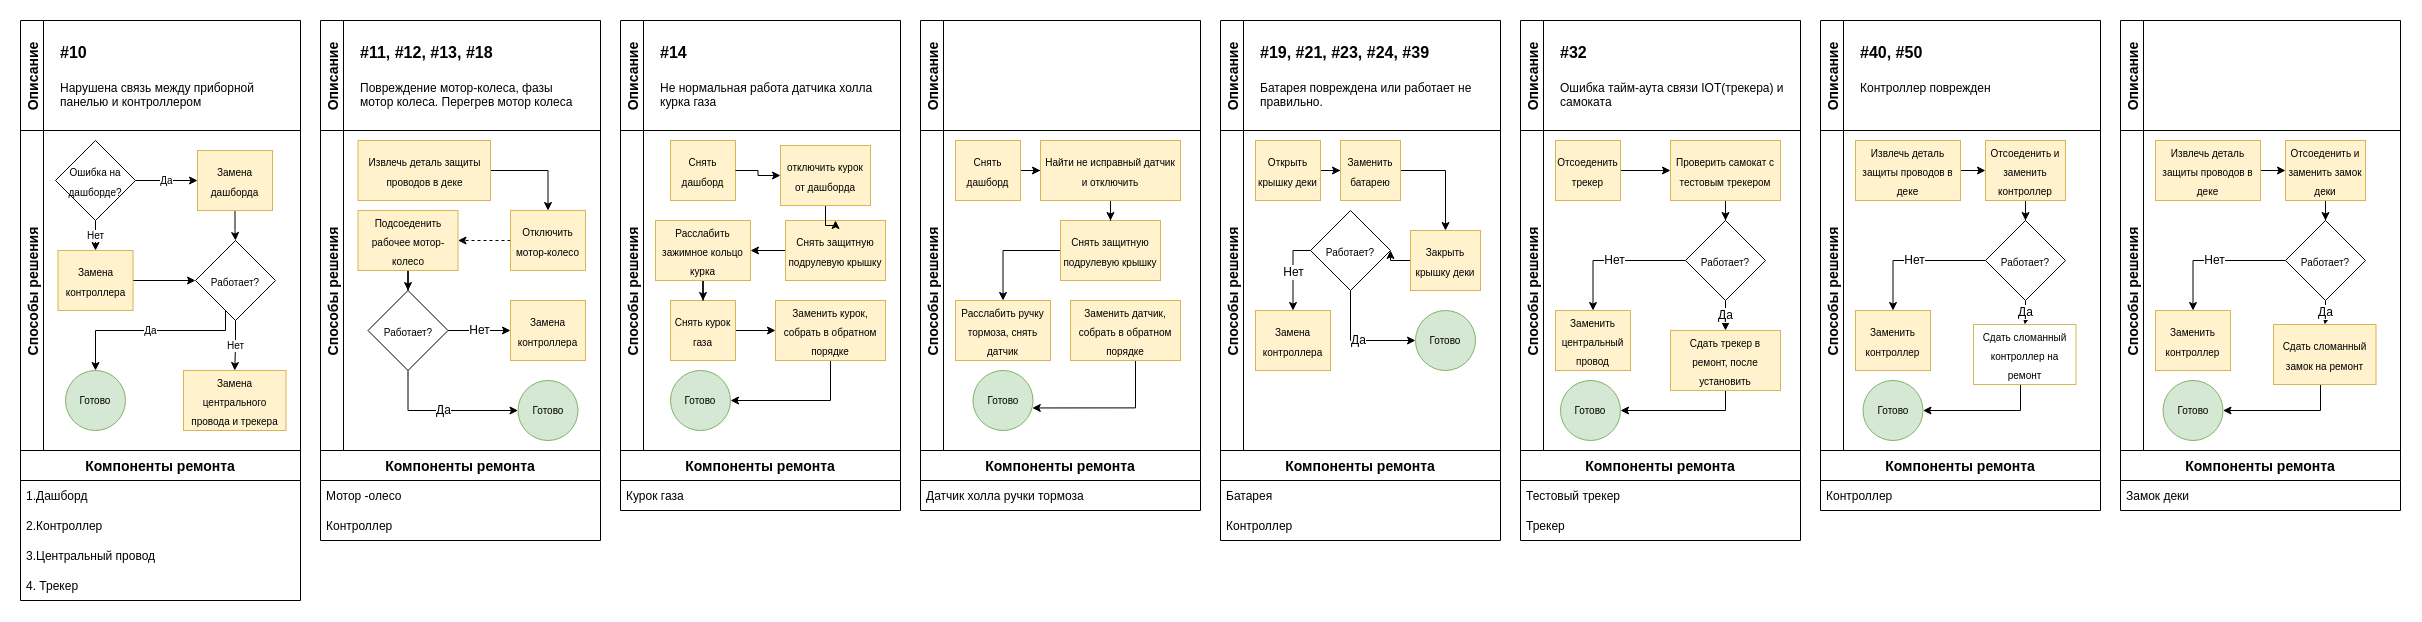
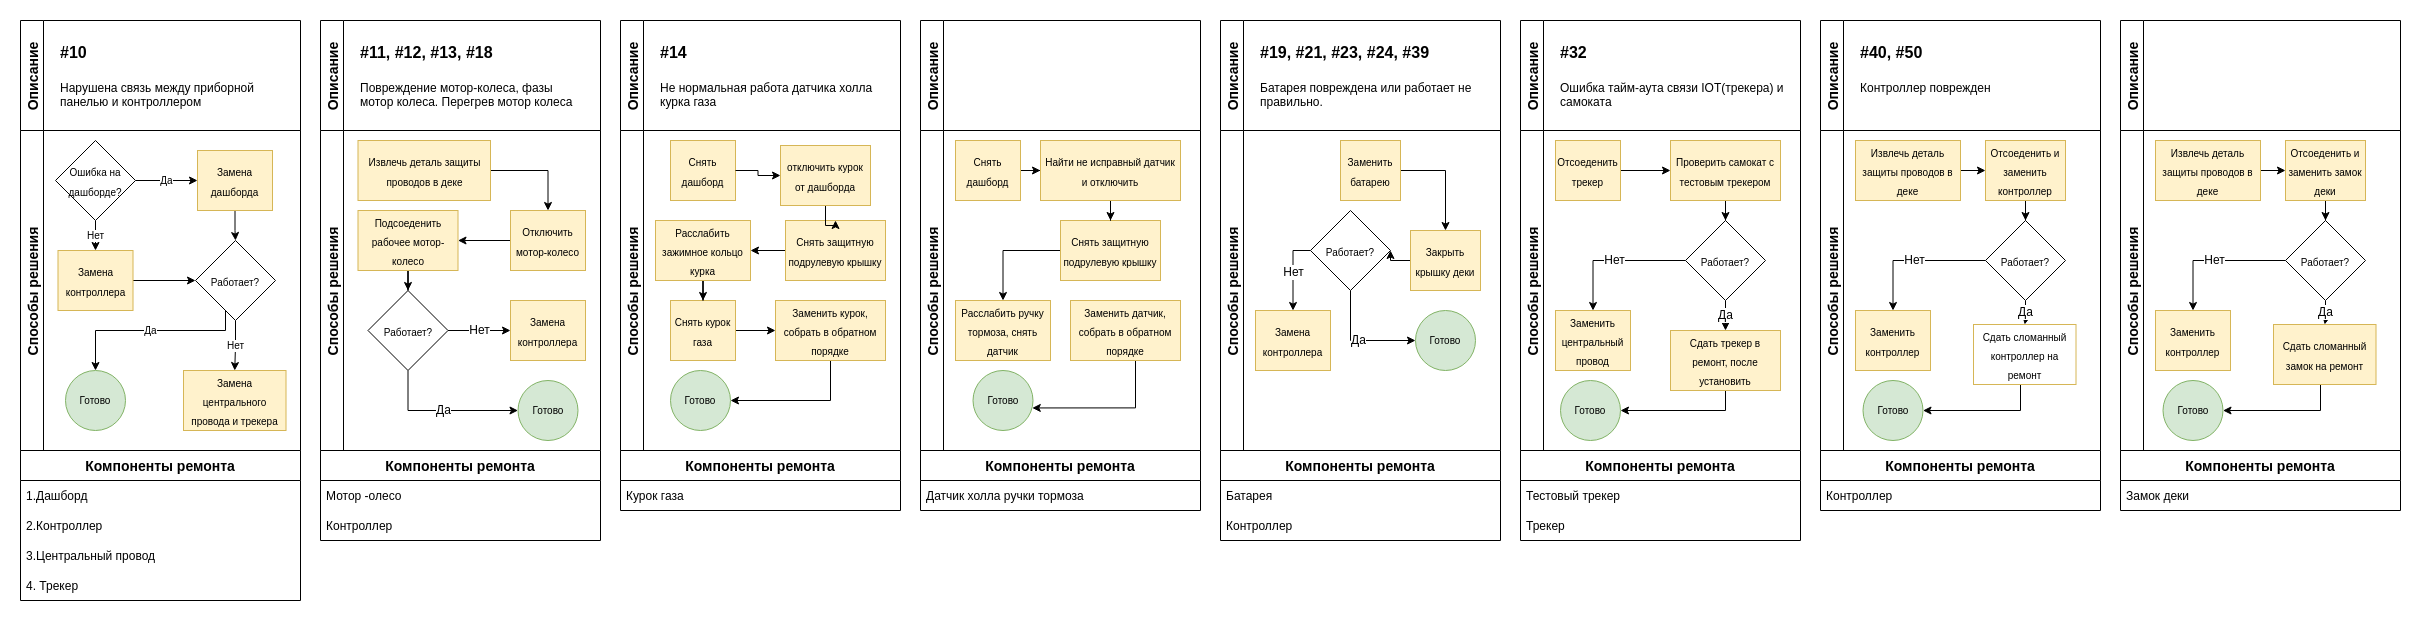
(1288, 171) -> none
(1335, 171) -> none
(487, 241) -> (487, 241)
